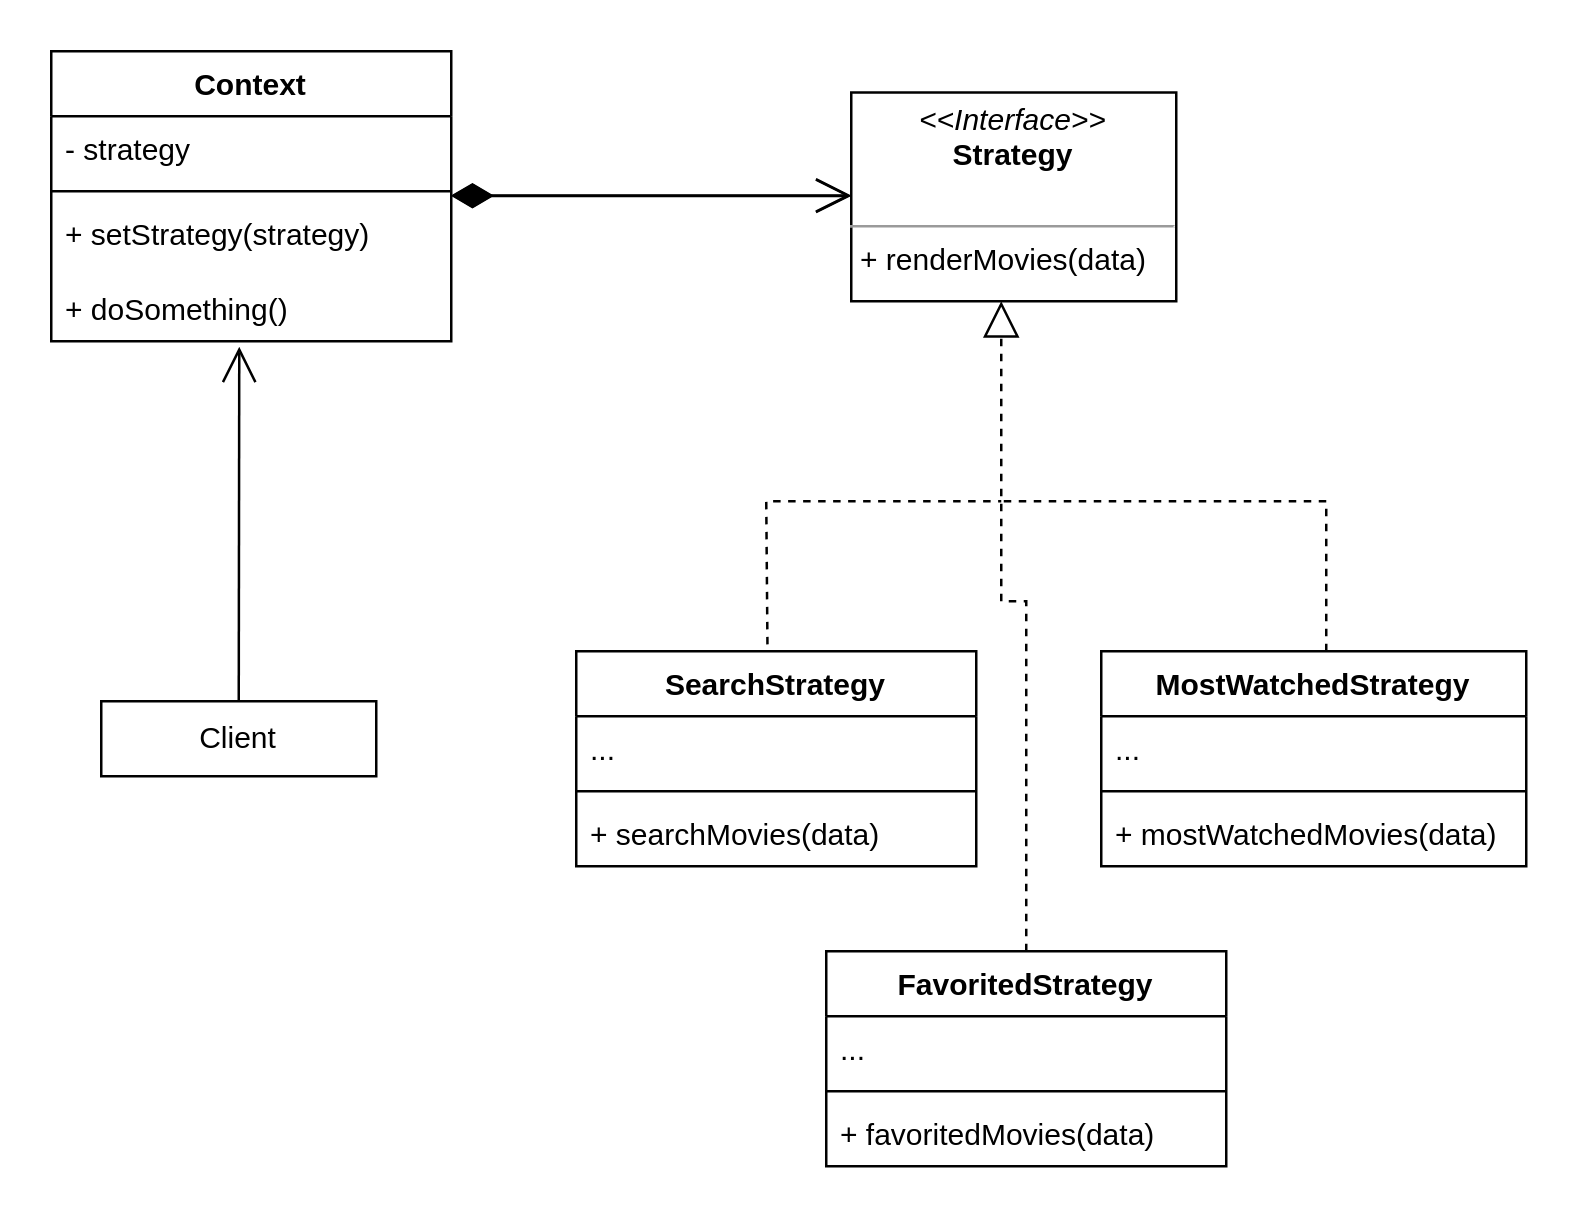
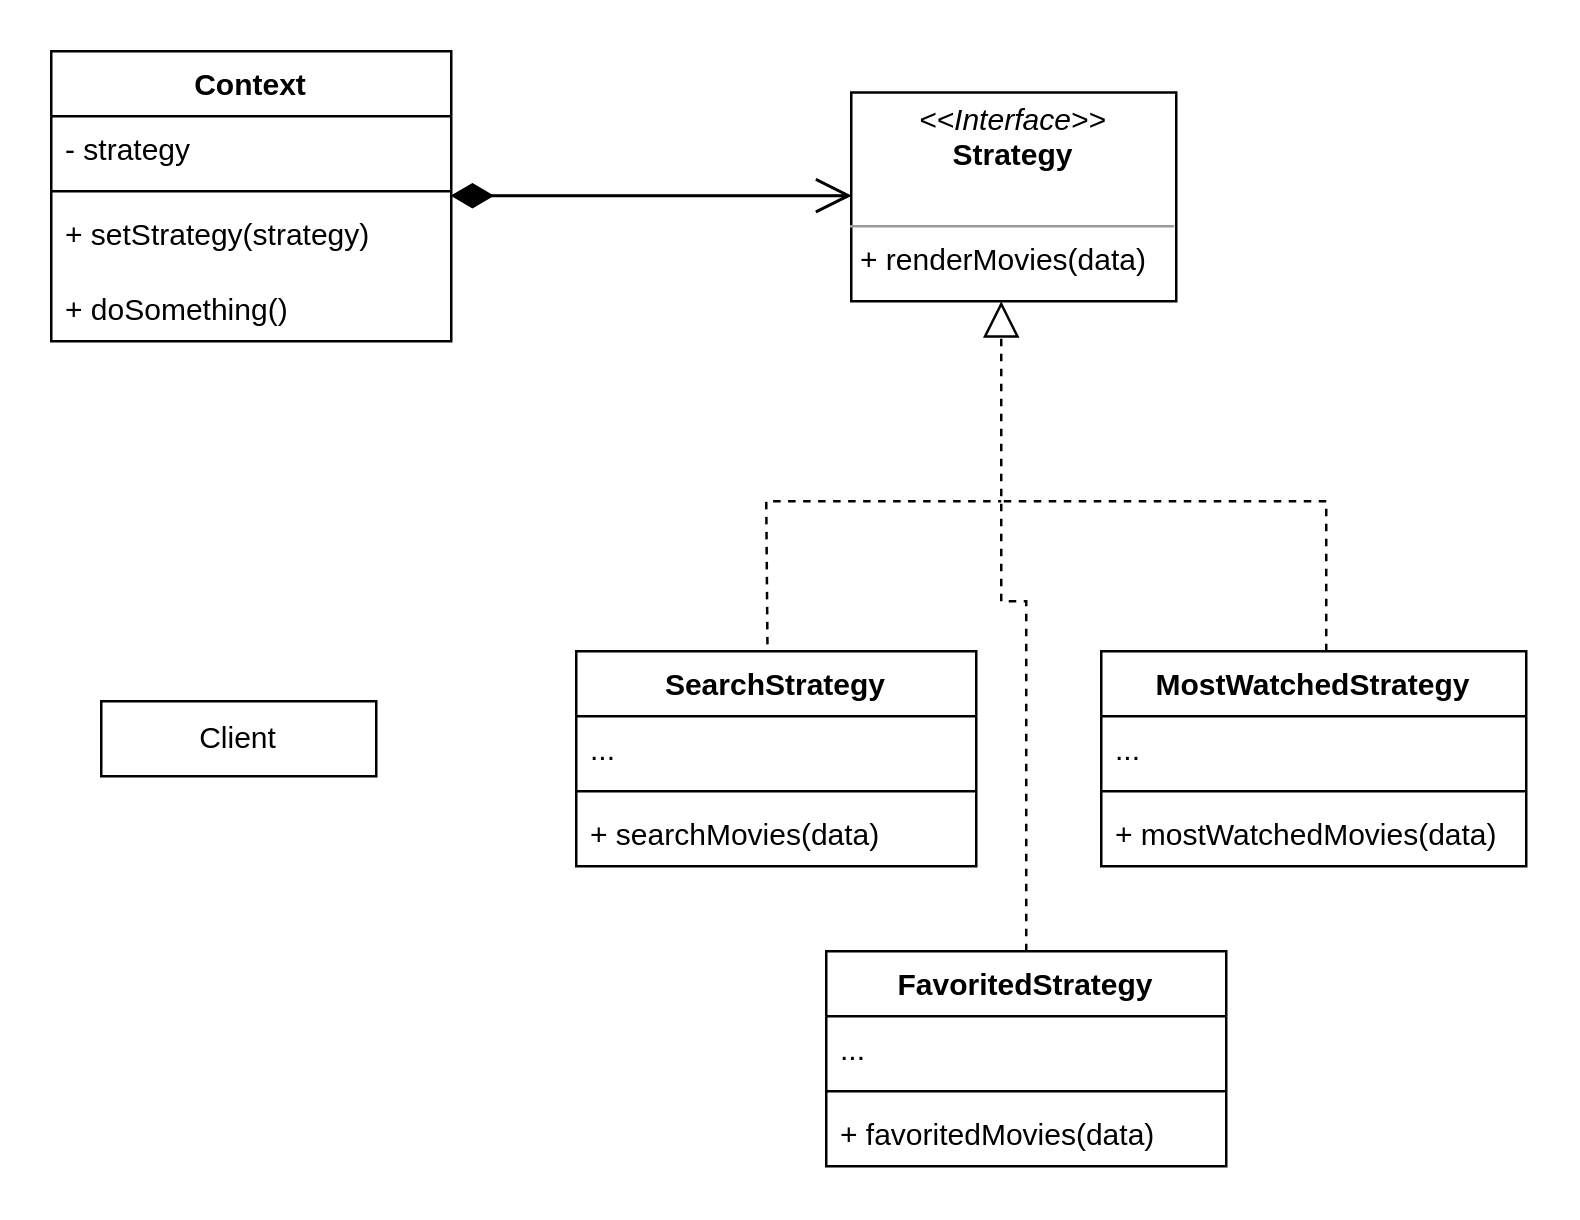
(239, 527) -> none
